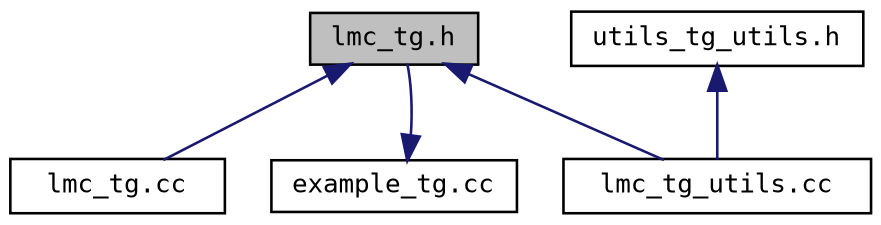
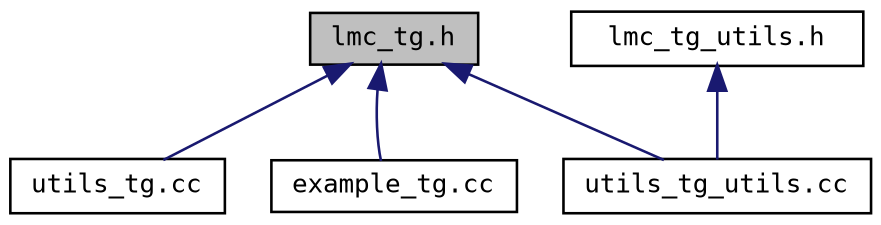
(717, 39) -> (717, 39)
(411, 99) -> (377, 125)
(118, 186) -> (118, 186)
(717, 186) -> (717, 186)
